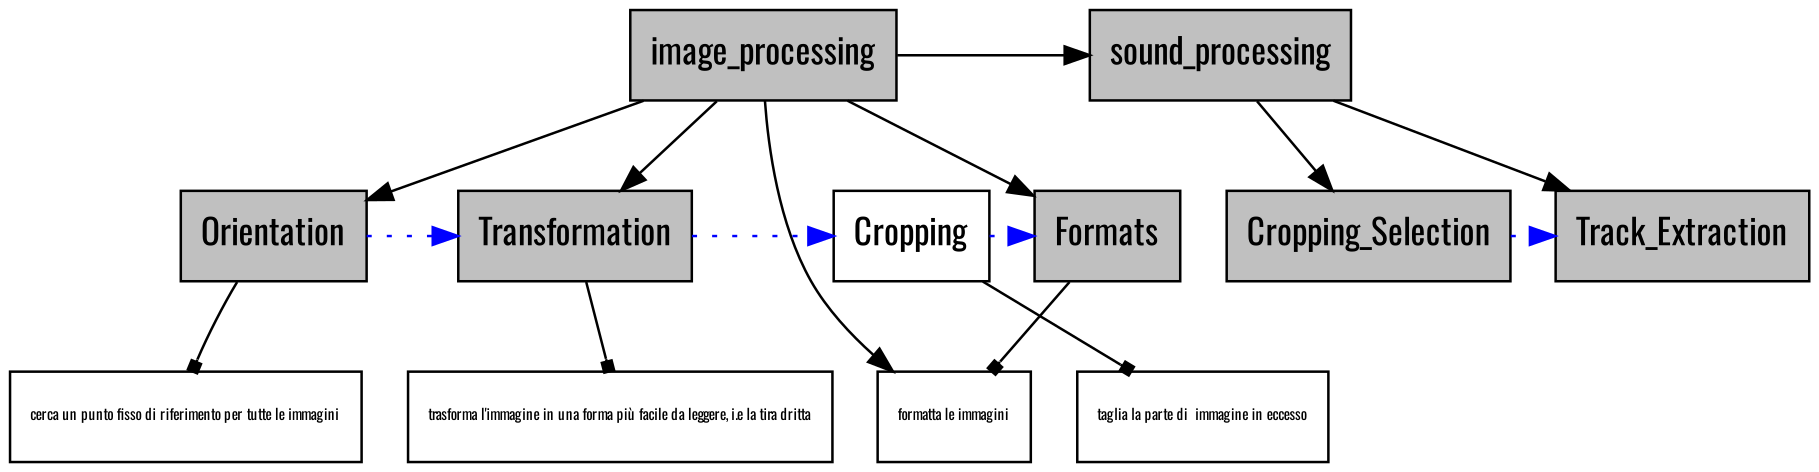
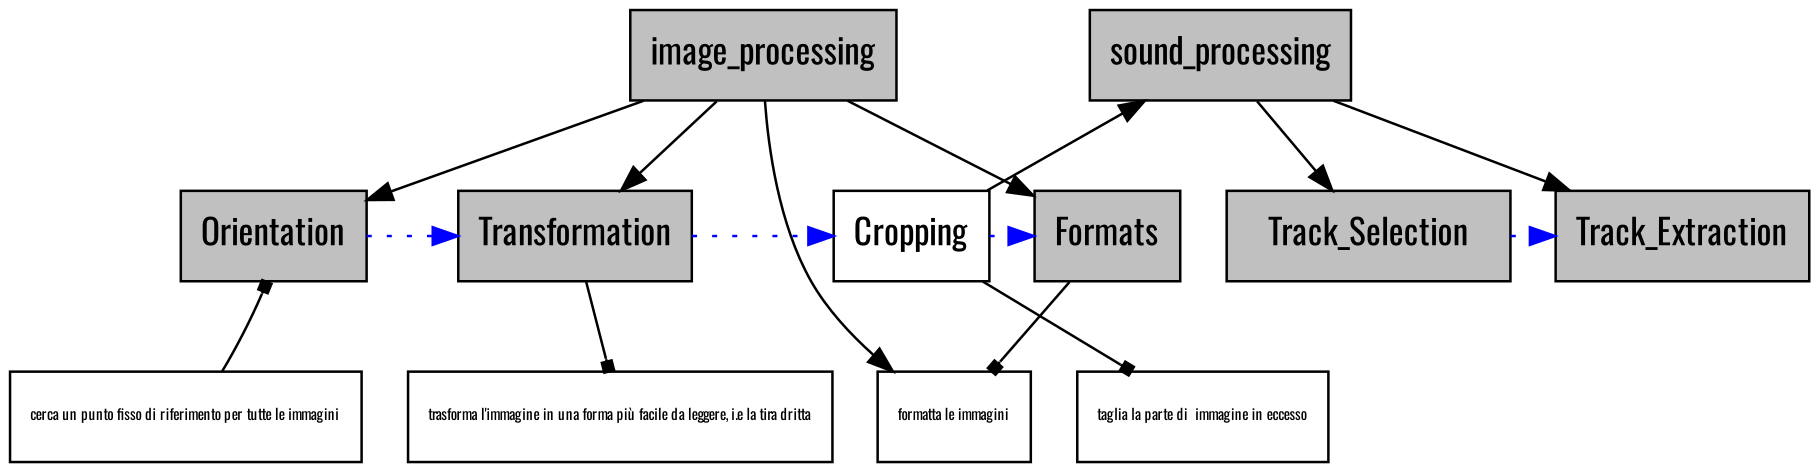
(981, 55) -> (1055, 152)
(1369, 236) -> (1369, 236)
(216, 320) -> (243, 333)
